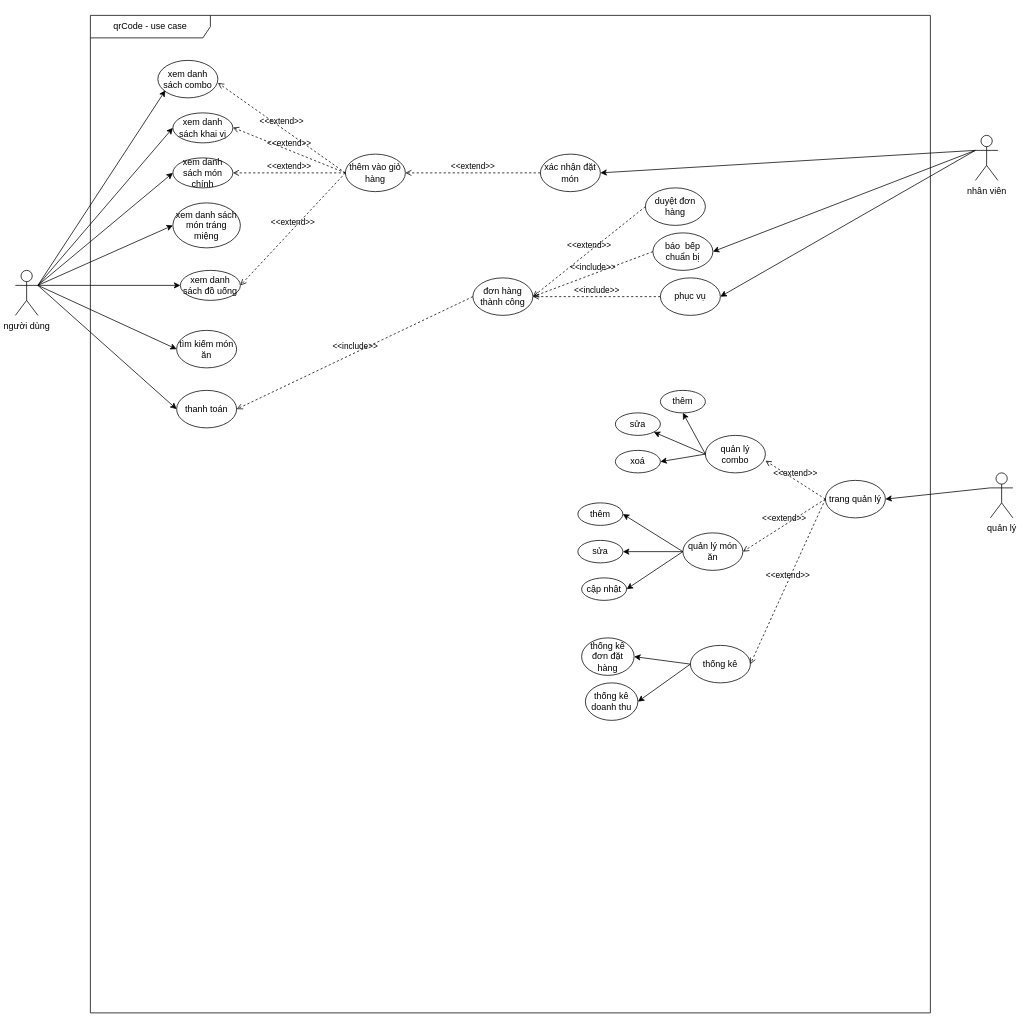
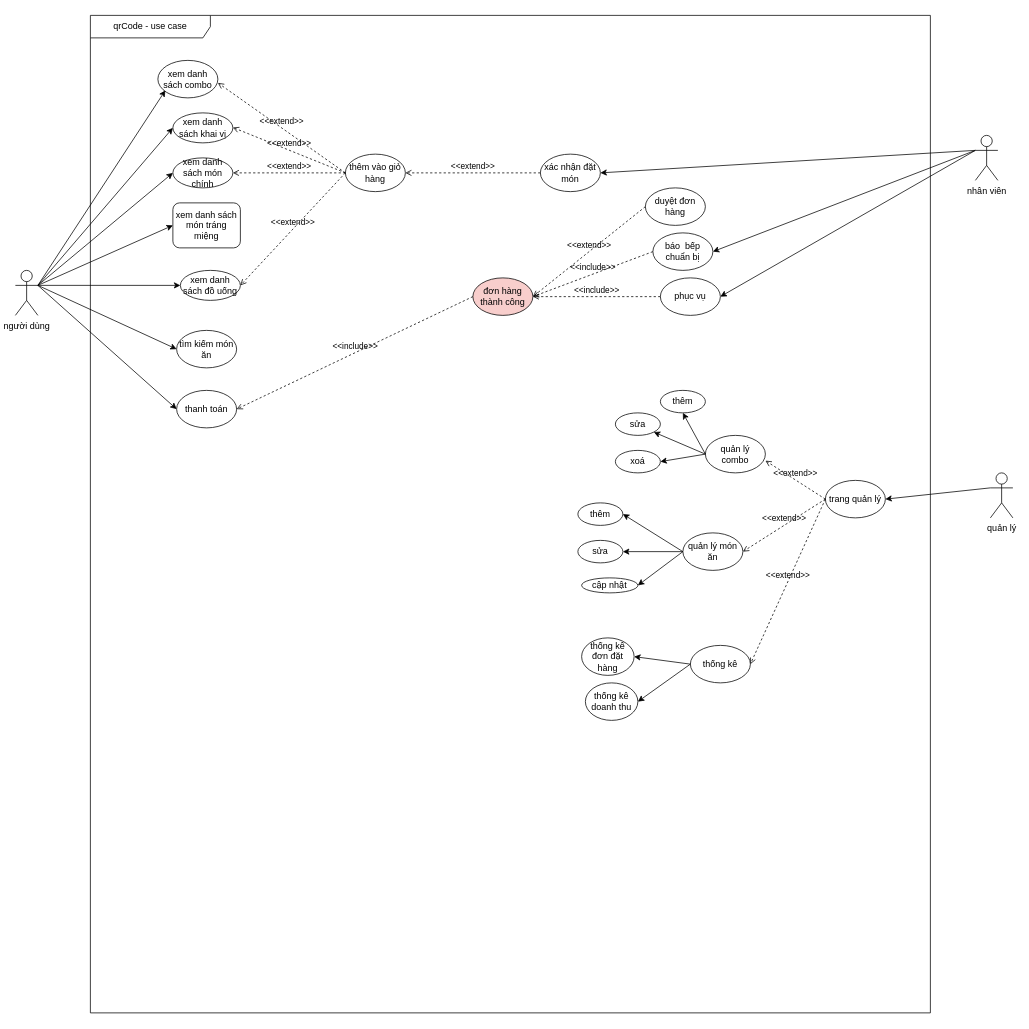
(207, 225) -> (207, 225)
(503, 297) -> (503, 297)
(604, 589) -> (610, 585)
